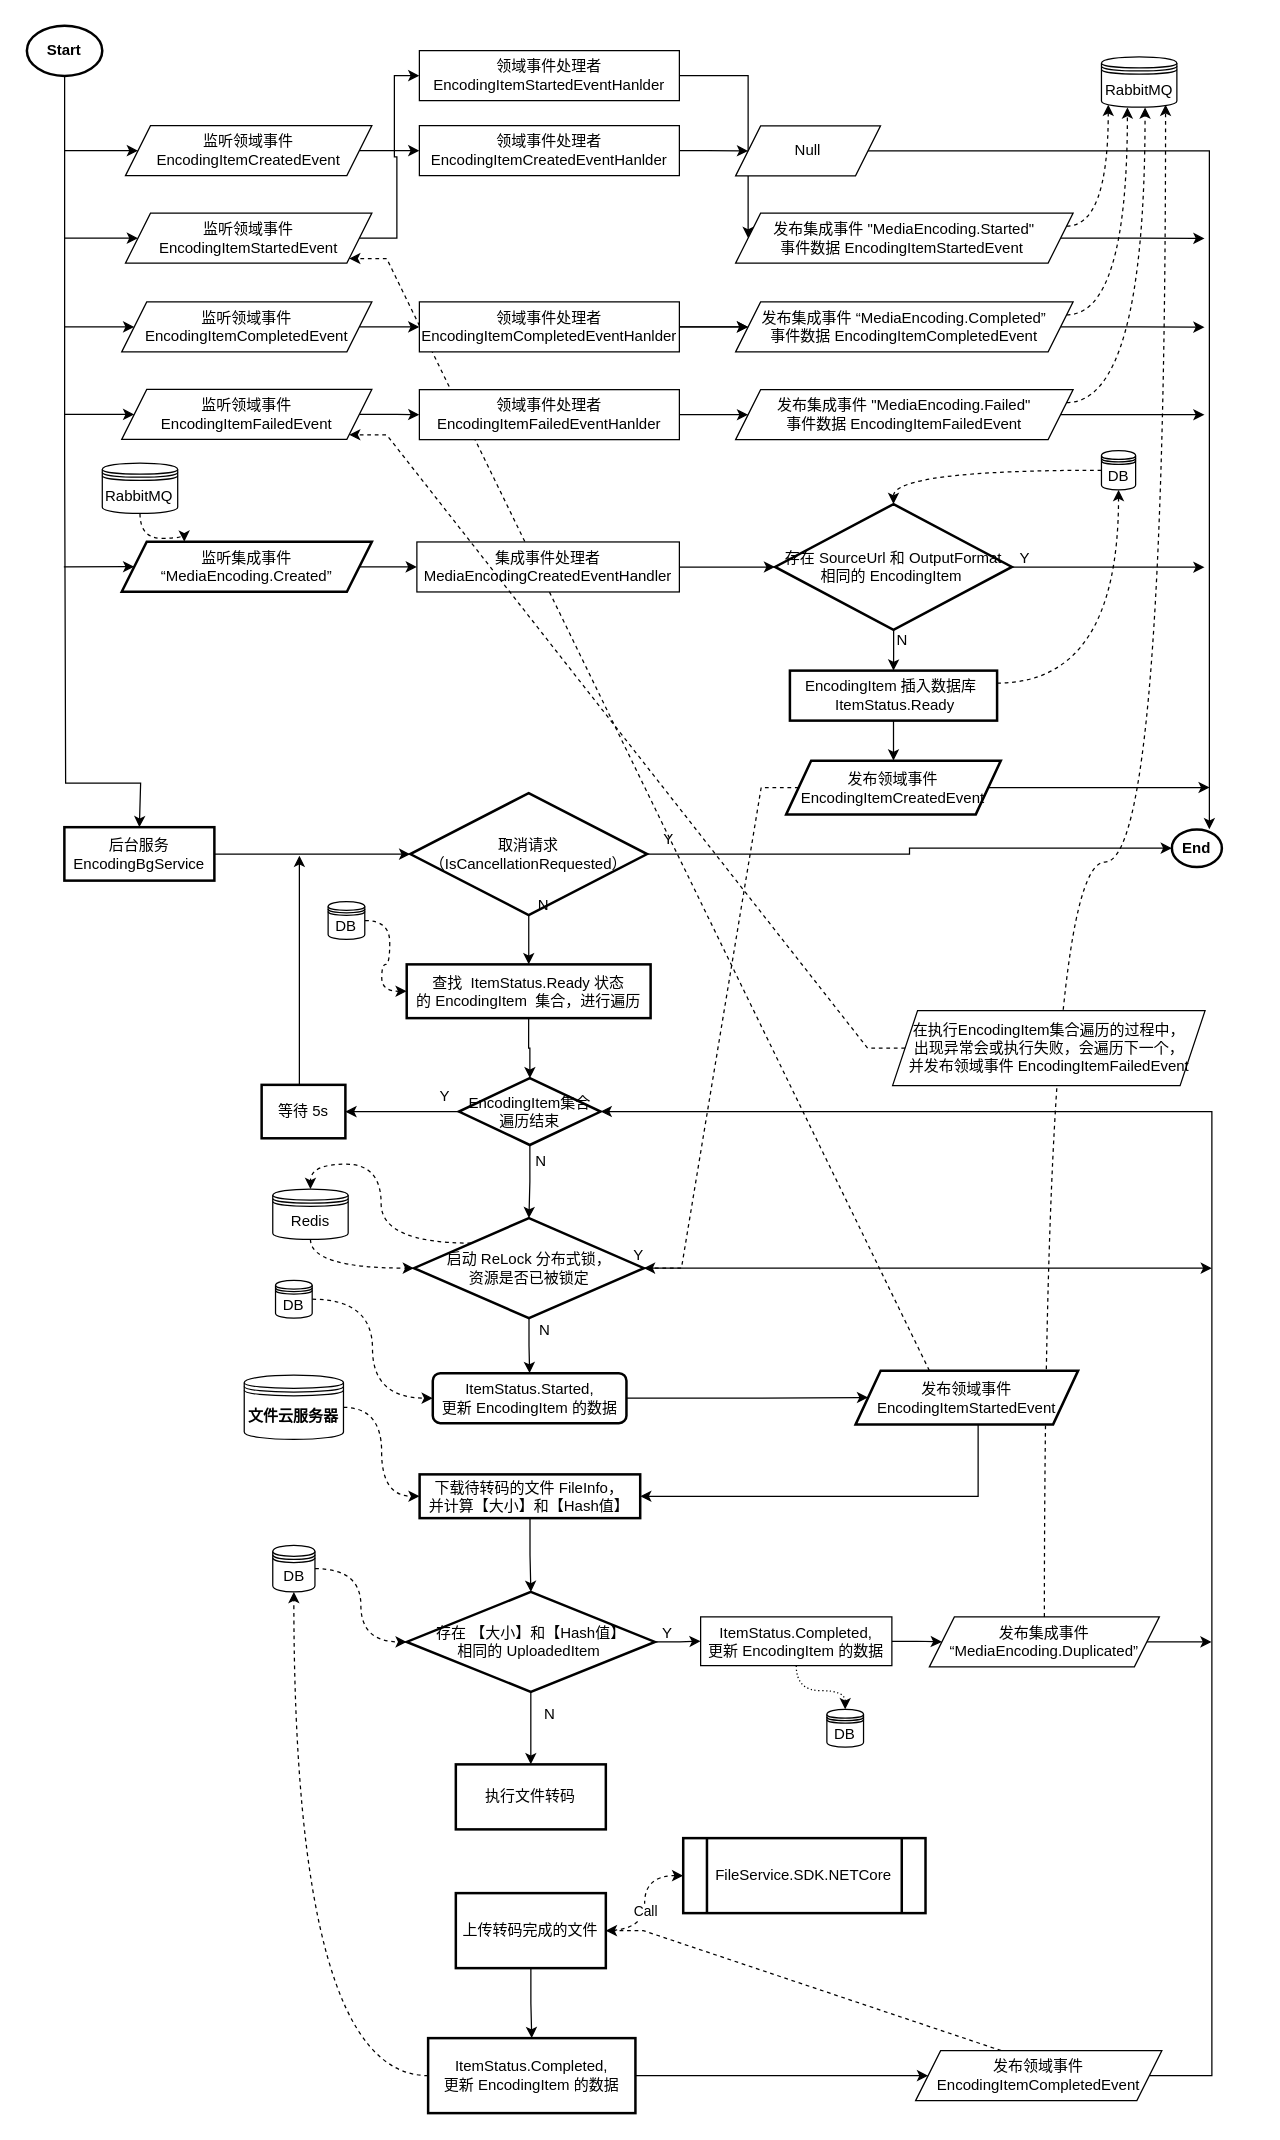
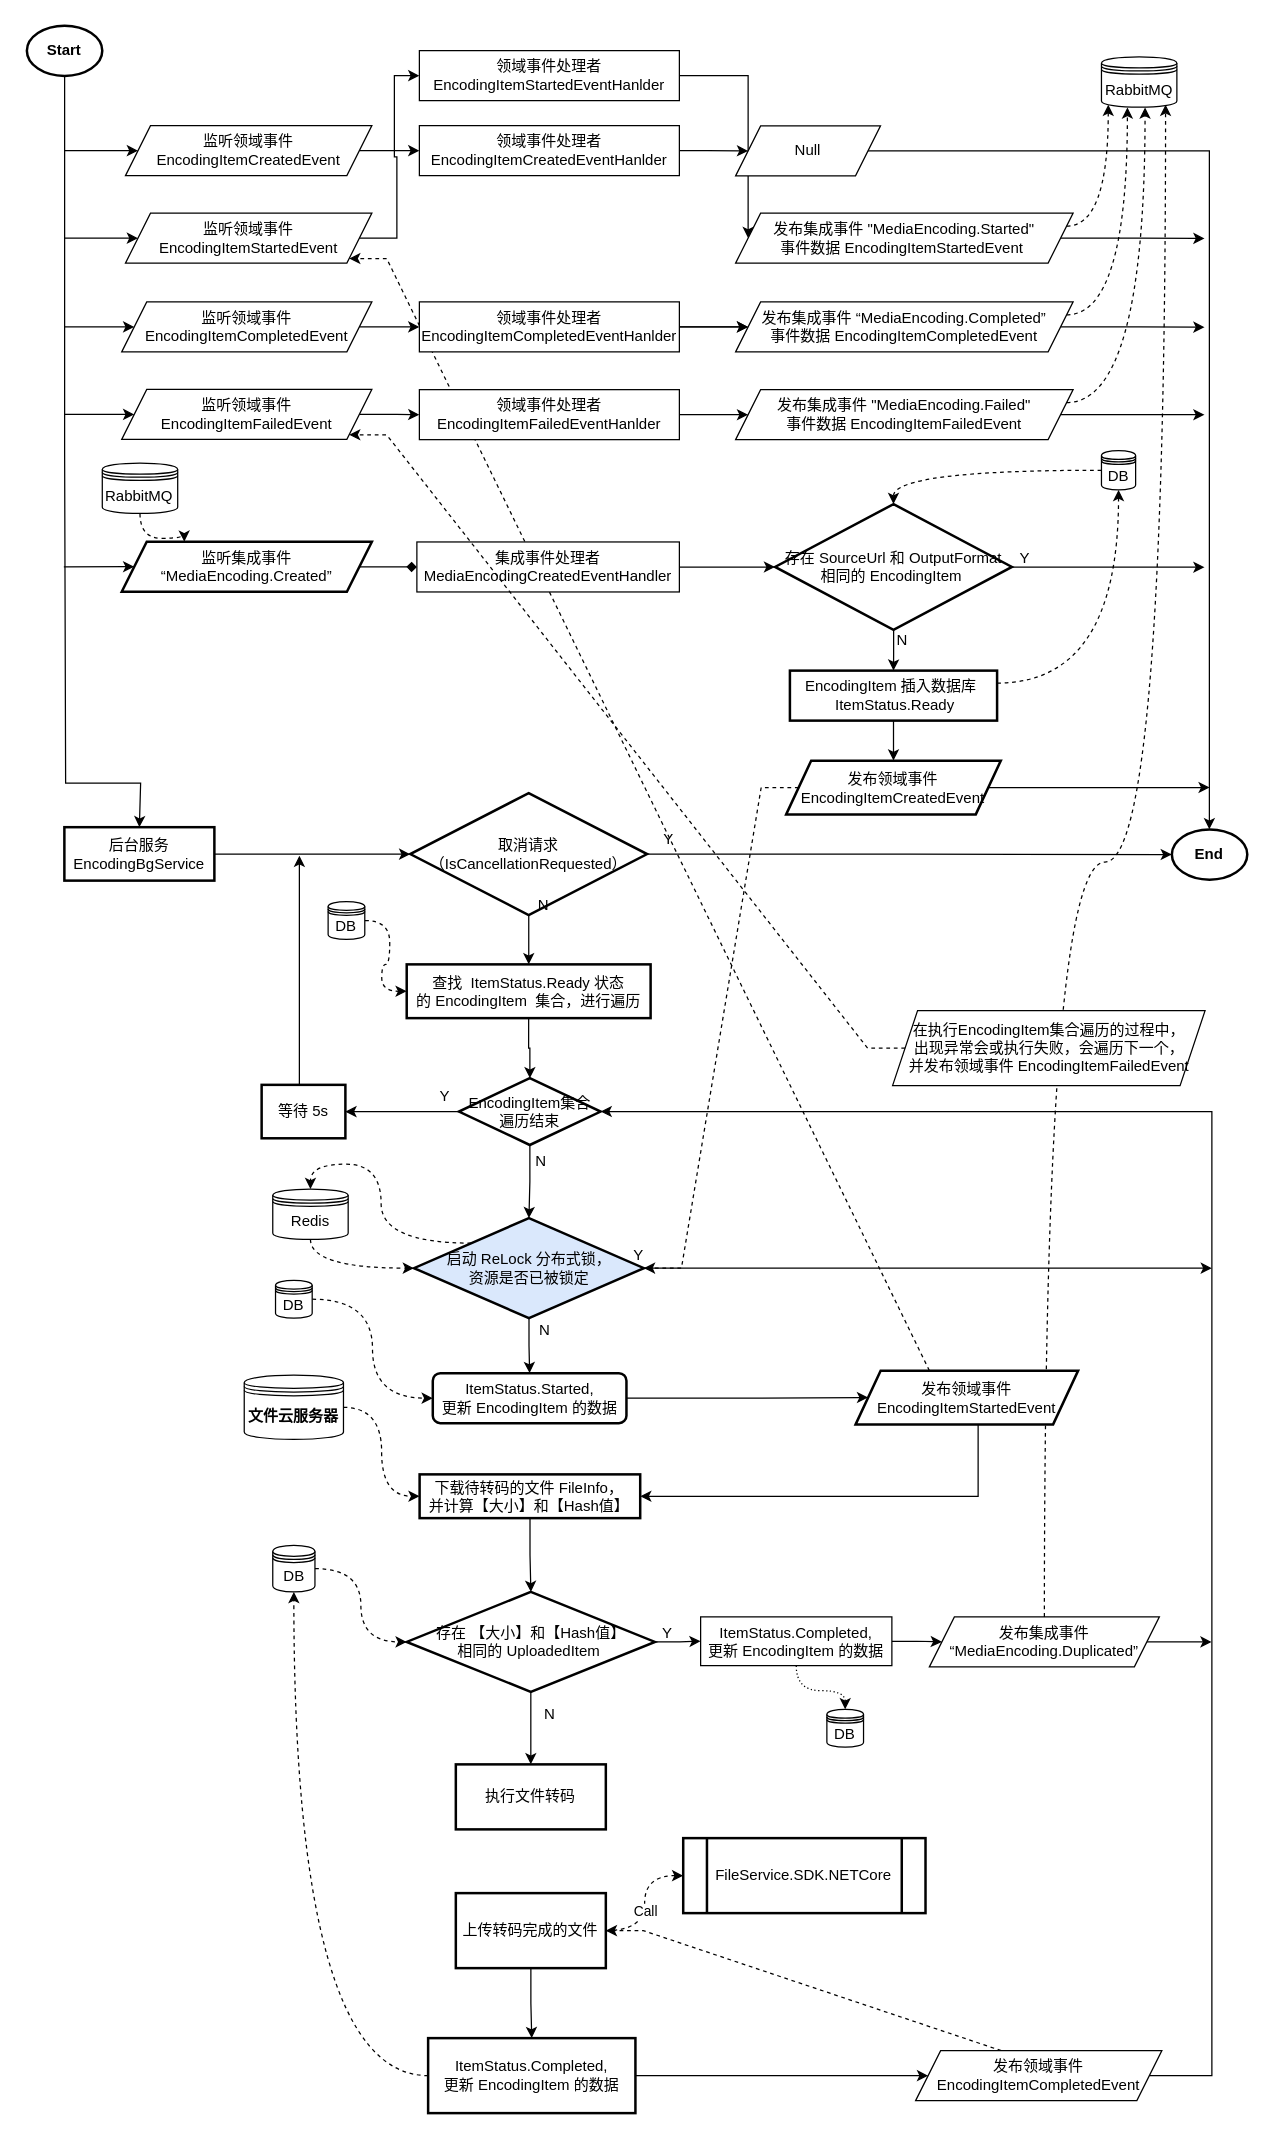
(407, 567) -> (406, 567)
(1197, 848) -> (1210, 855)
(529, 1268) -> (529, 1268)
